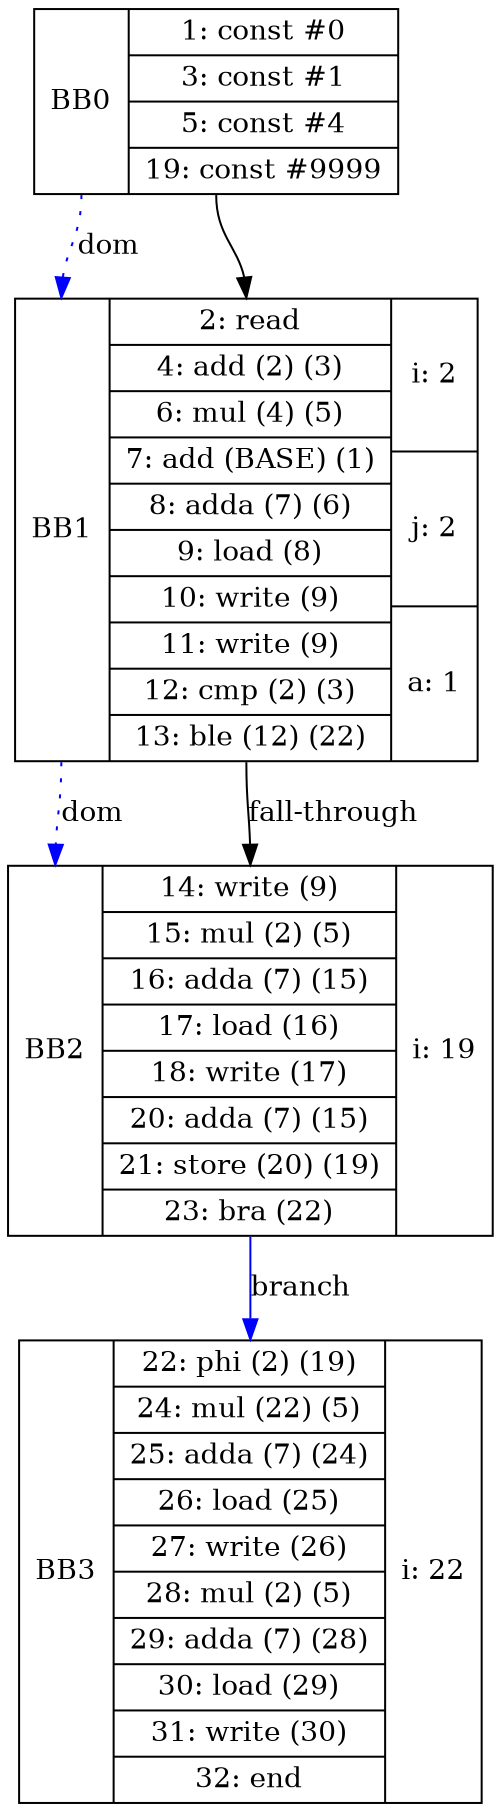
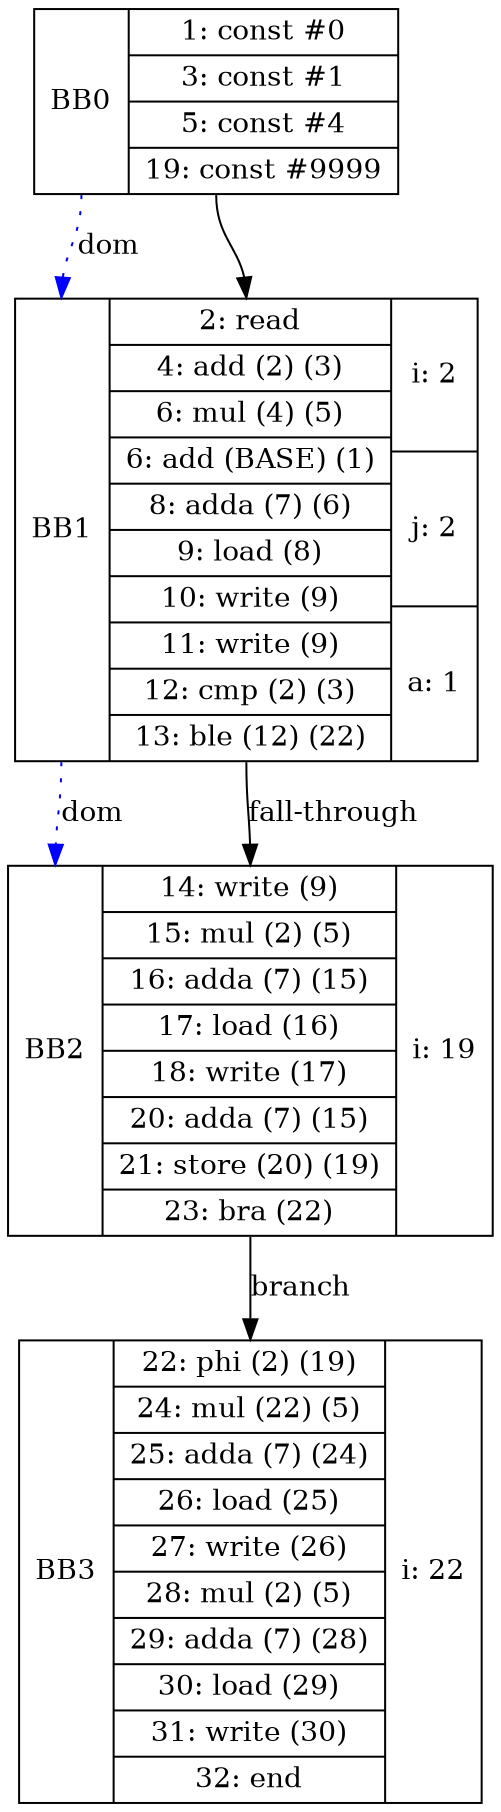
(250, 460) -> (250, 460)
(250, 1278) -> (250, 1278)
